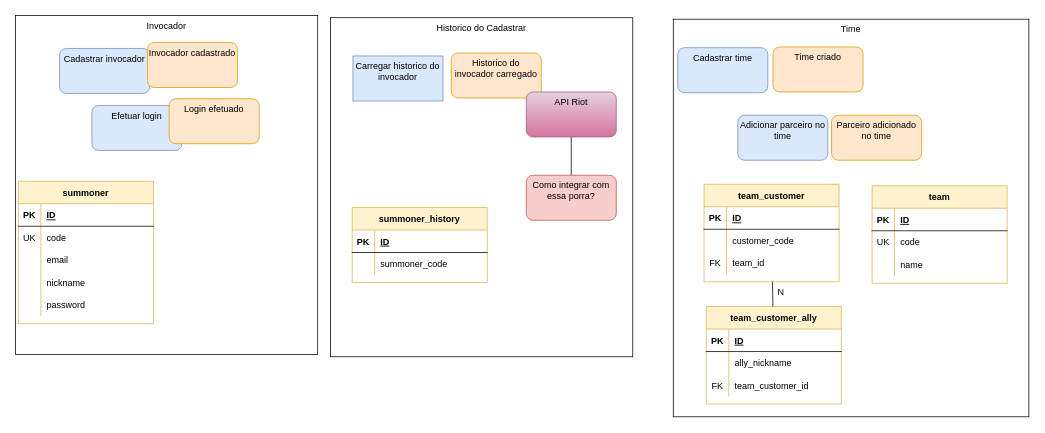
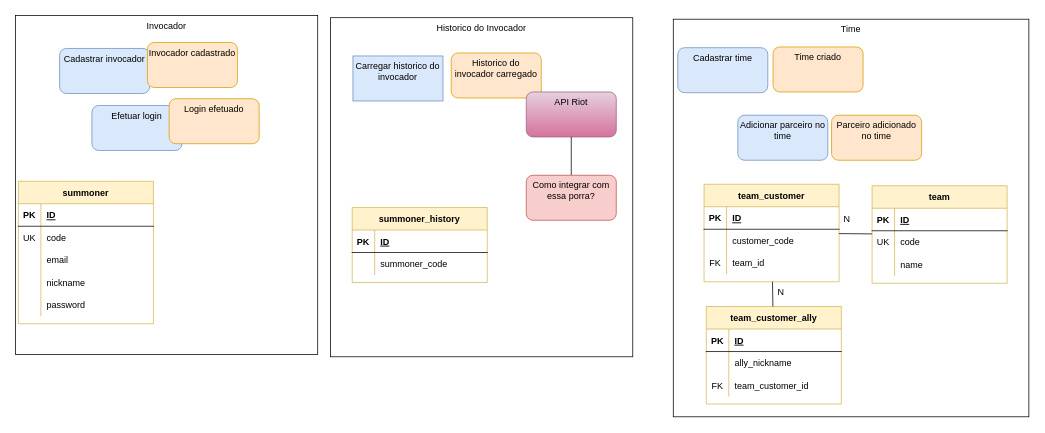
(482, 28) -> (482, 28)
none -> (855, 234)
